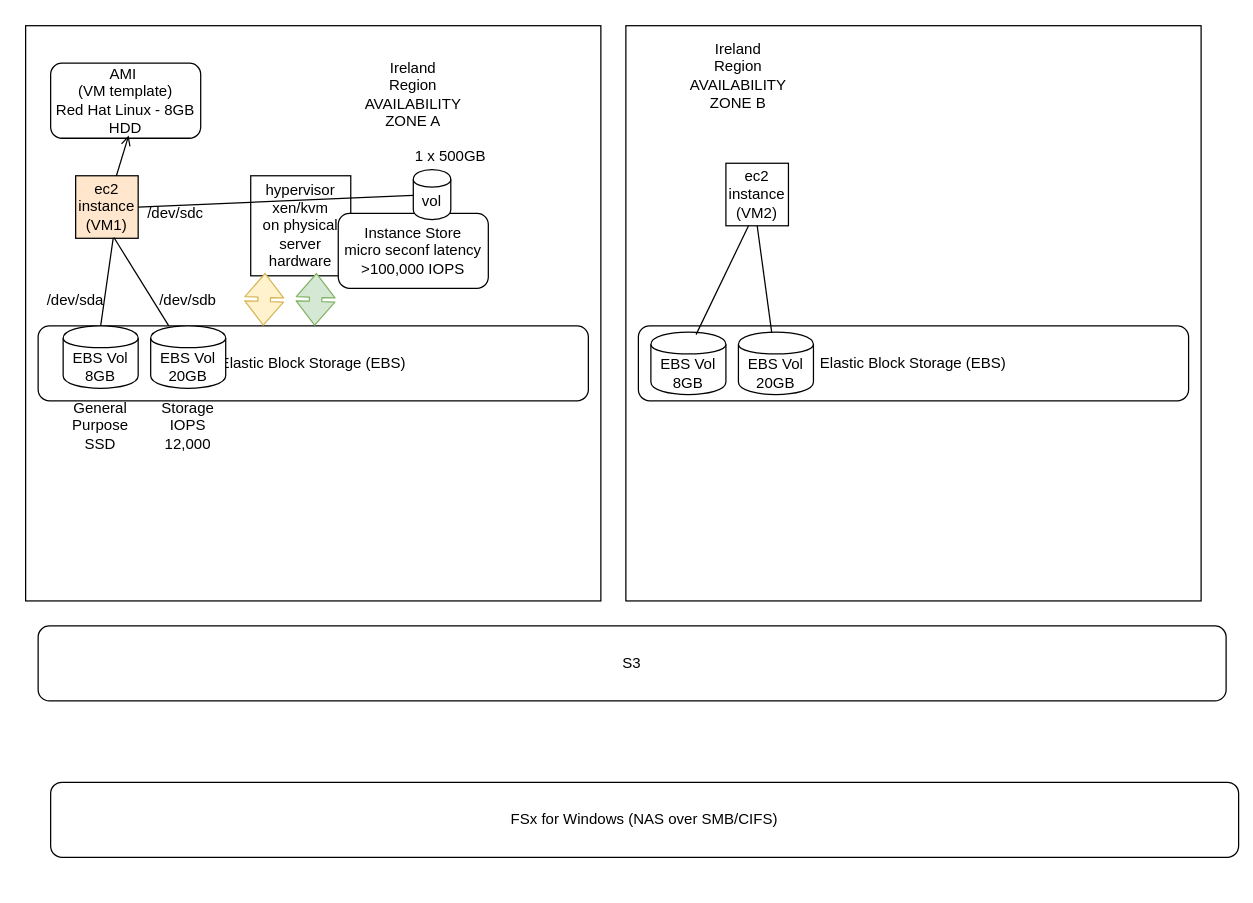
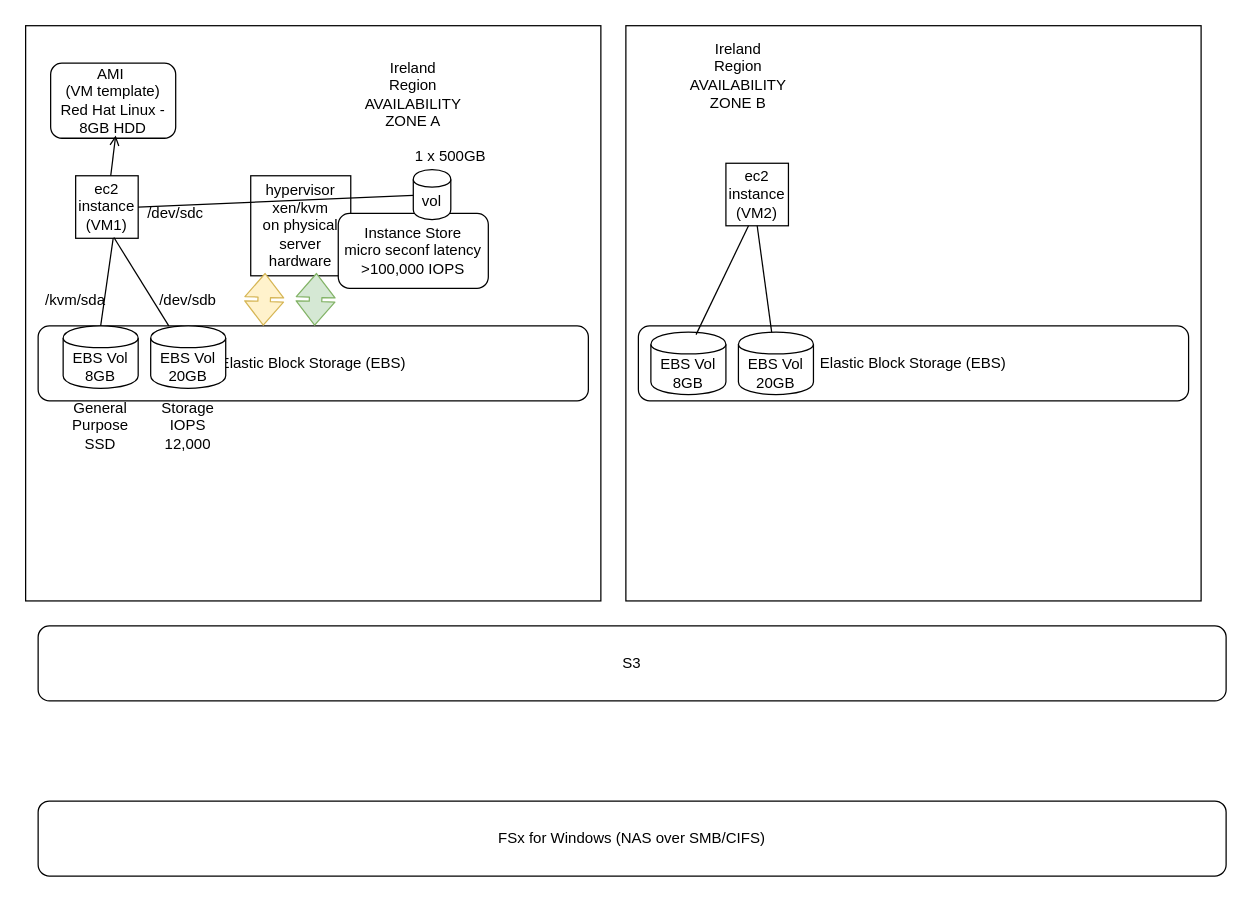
(126, 101) -> (113, 101)
(107, 207) -> (107, 207)
(76, 301) -> (76, 301)
(644, 819) -> (632, 838)
